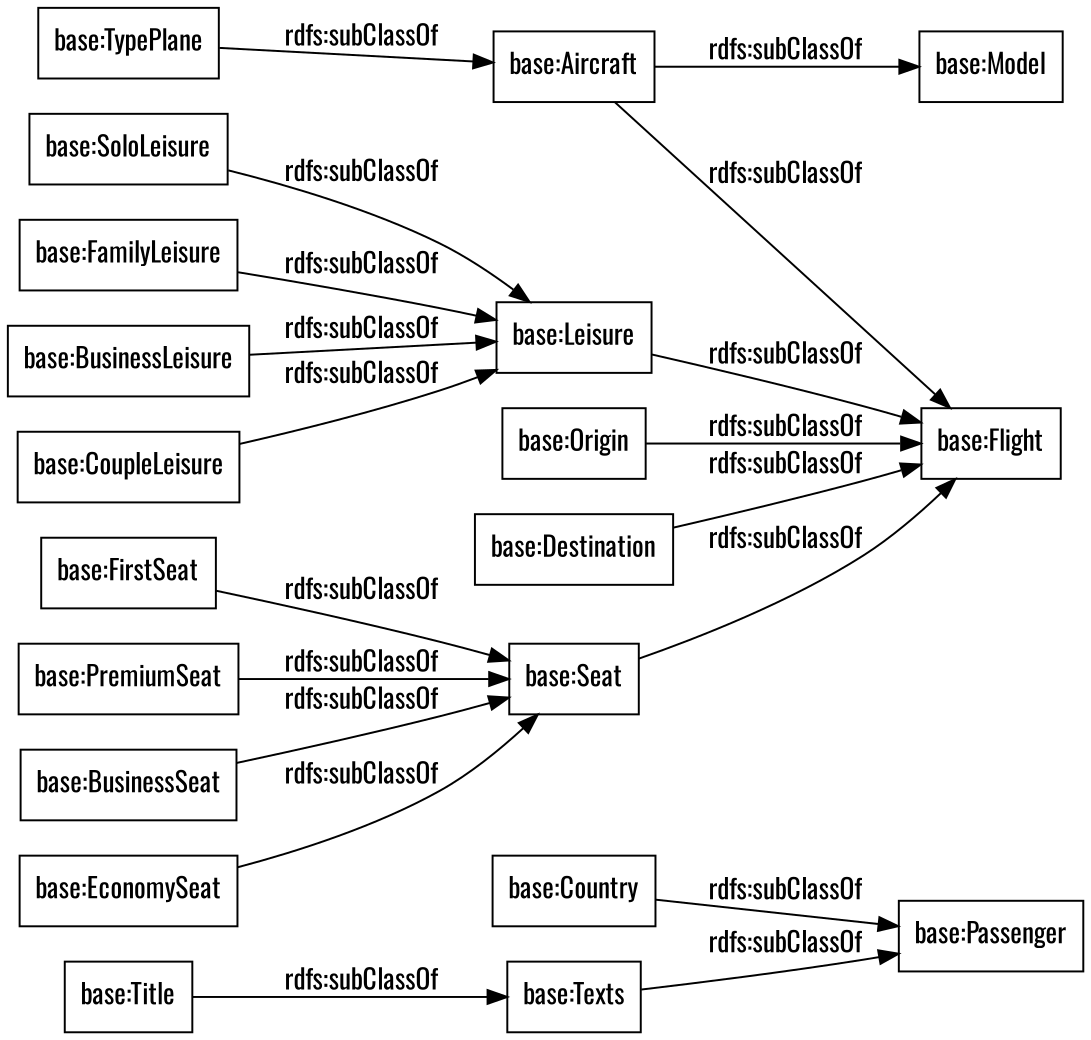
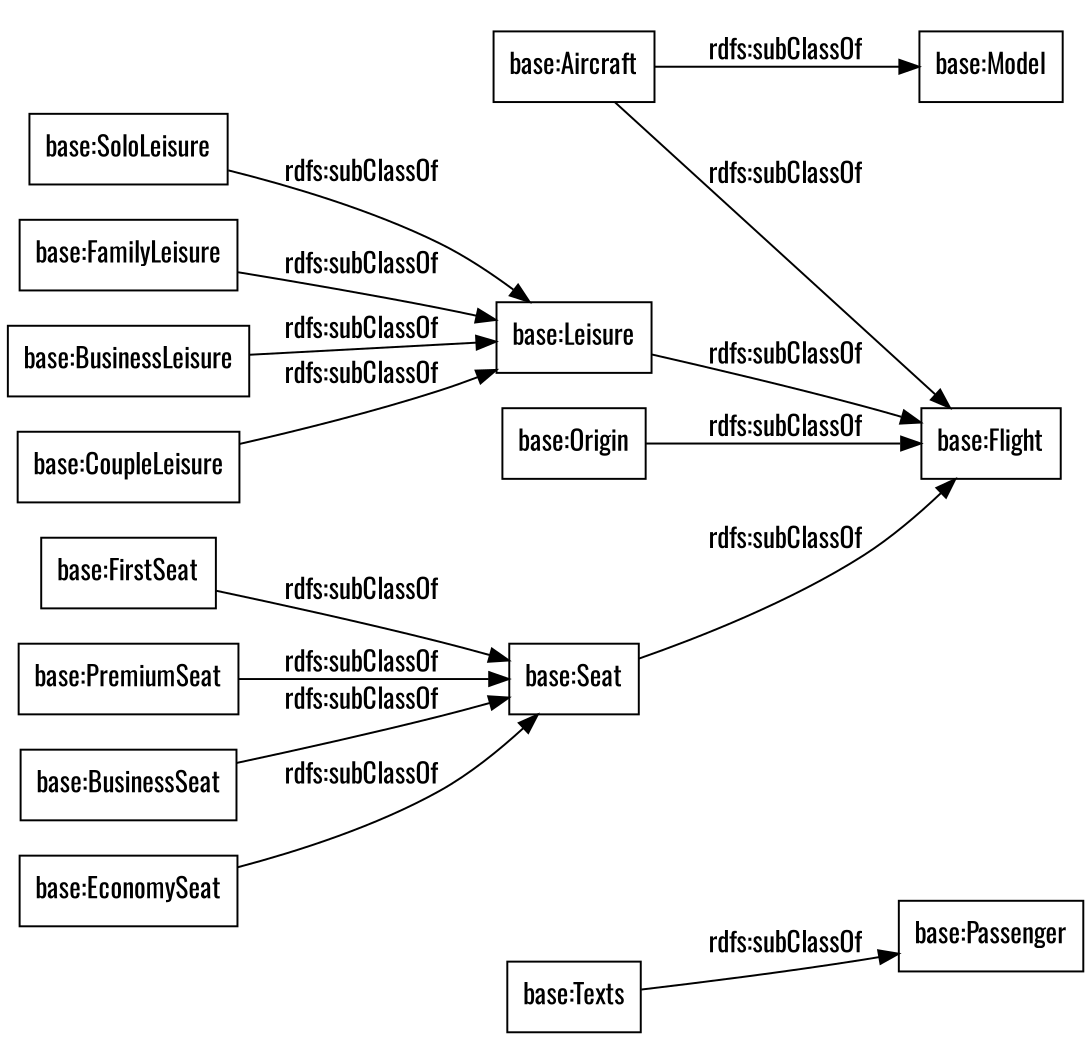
(129, 43) -> none
(574, 550) -> none
(574, 891) -> none
(129, 997) -> none
